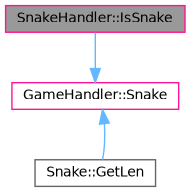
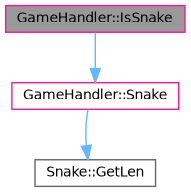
(95, 19) -> (95, 19)
(105, 142) -> (86, 128)
